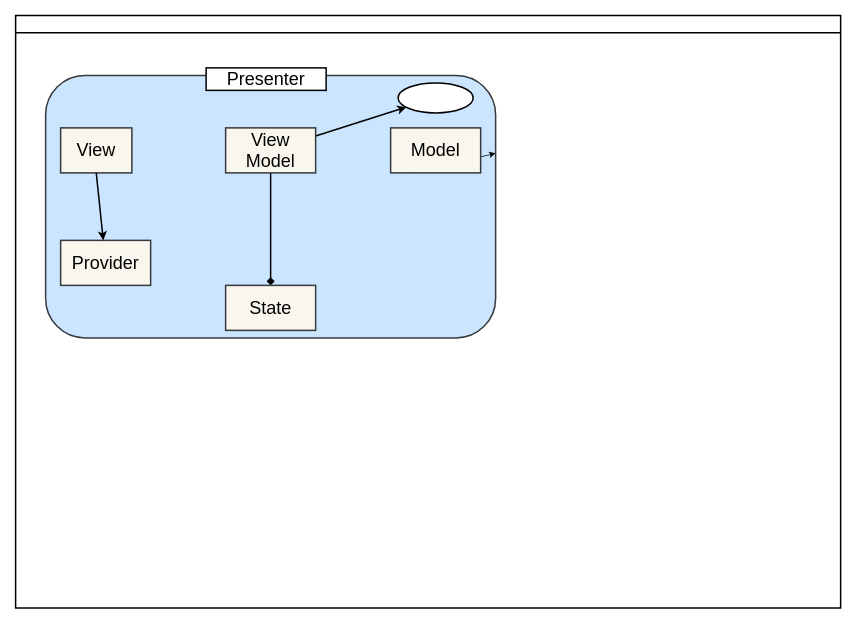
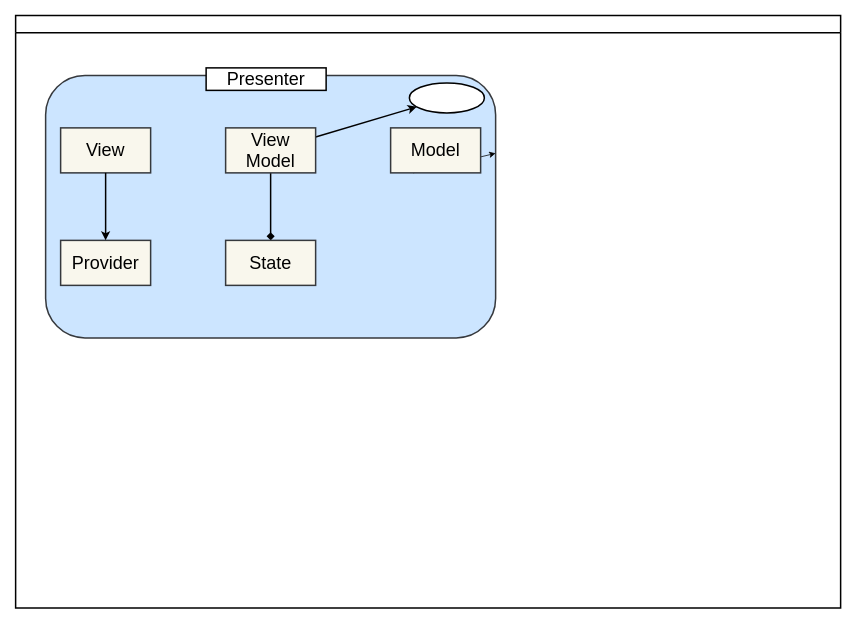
(435, 98) -> (447, 98)
(96, 150) -> (105, 150)
(270, 308) -> (270, 263)
